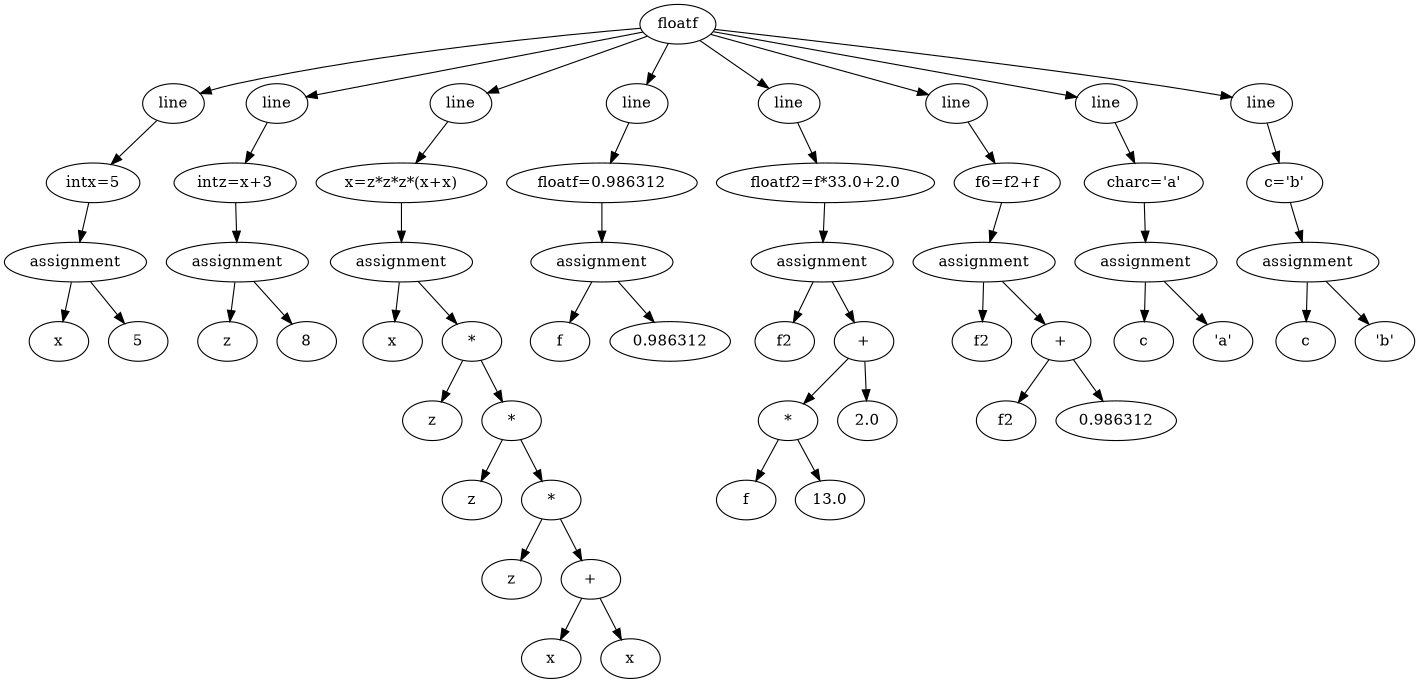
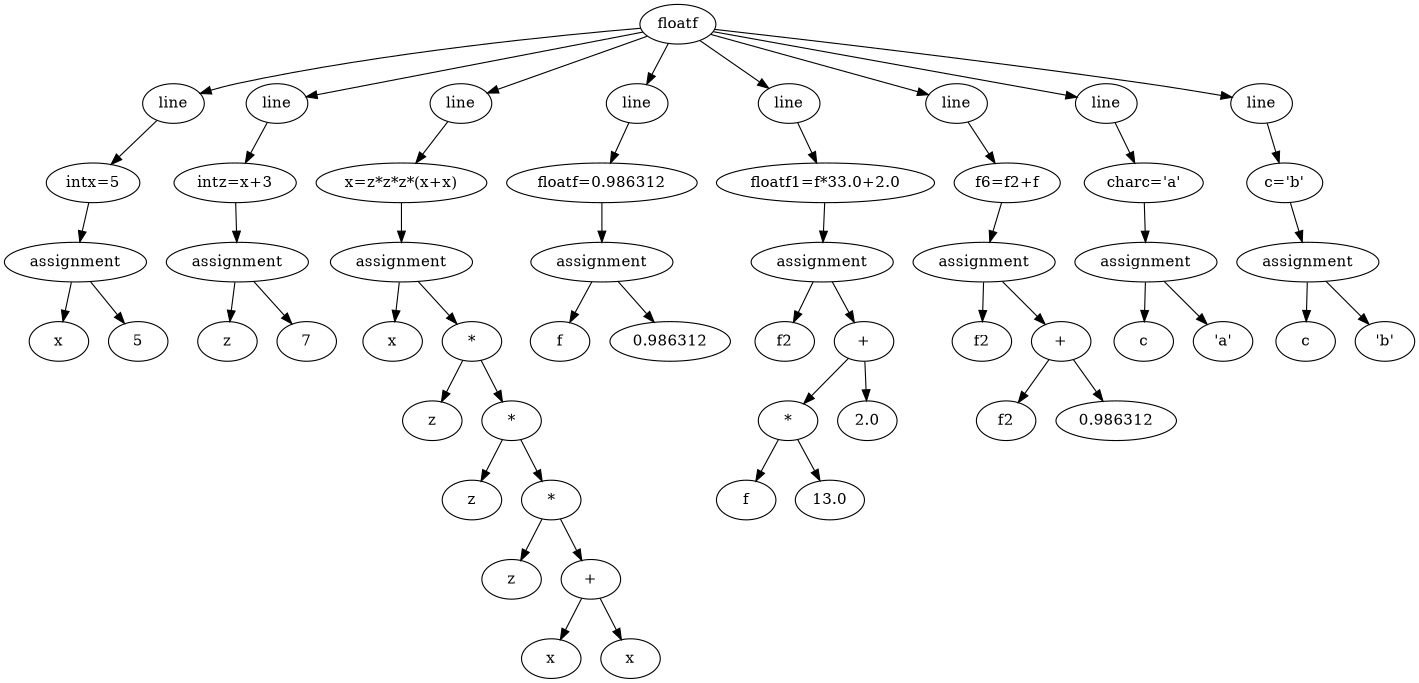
(825, 183) -> (825, 183)
(307, 341) -> (307, 341)
